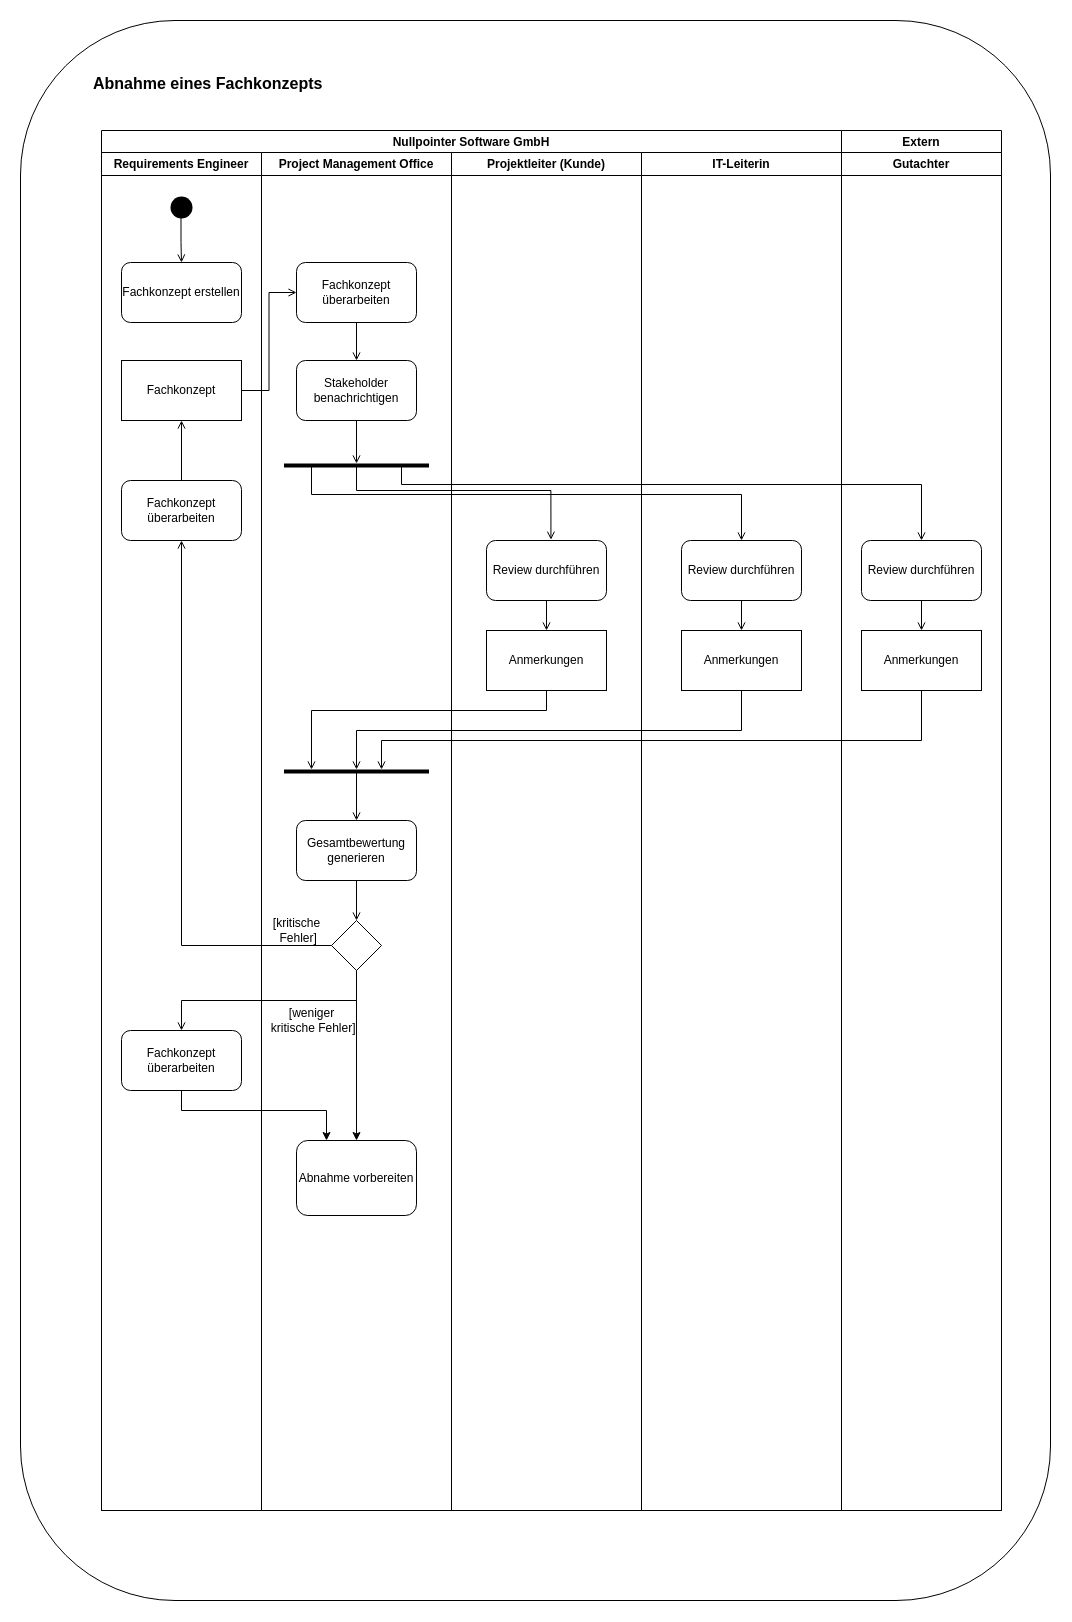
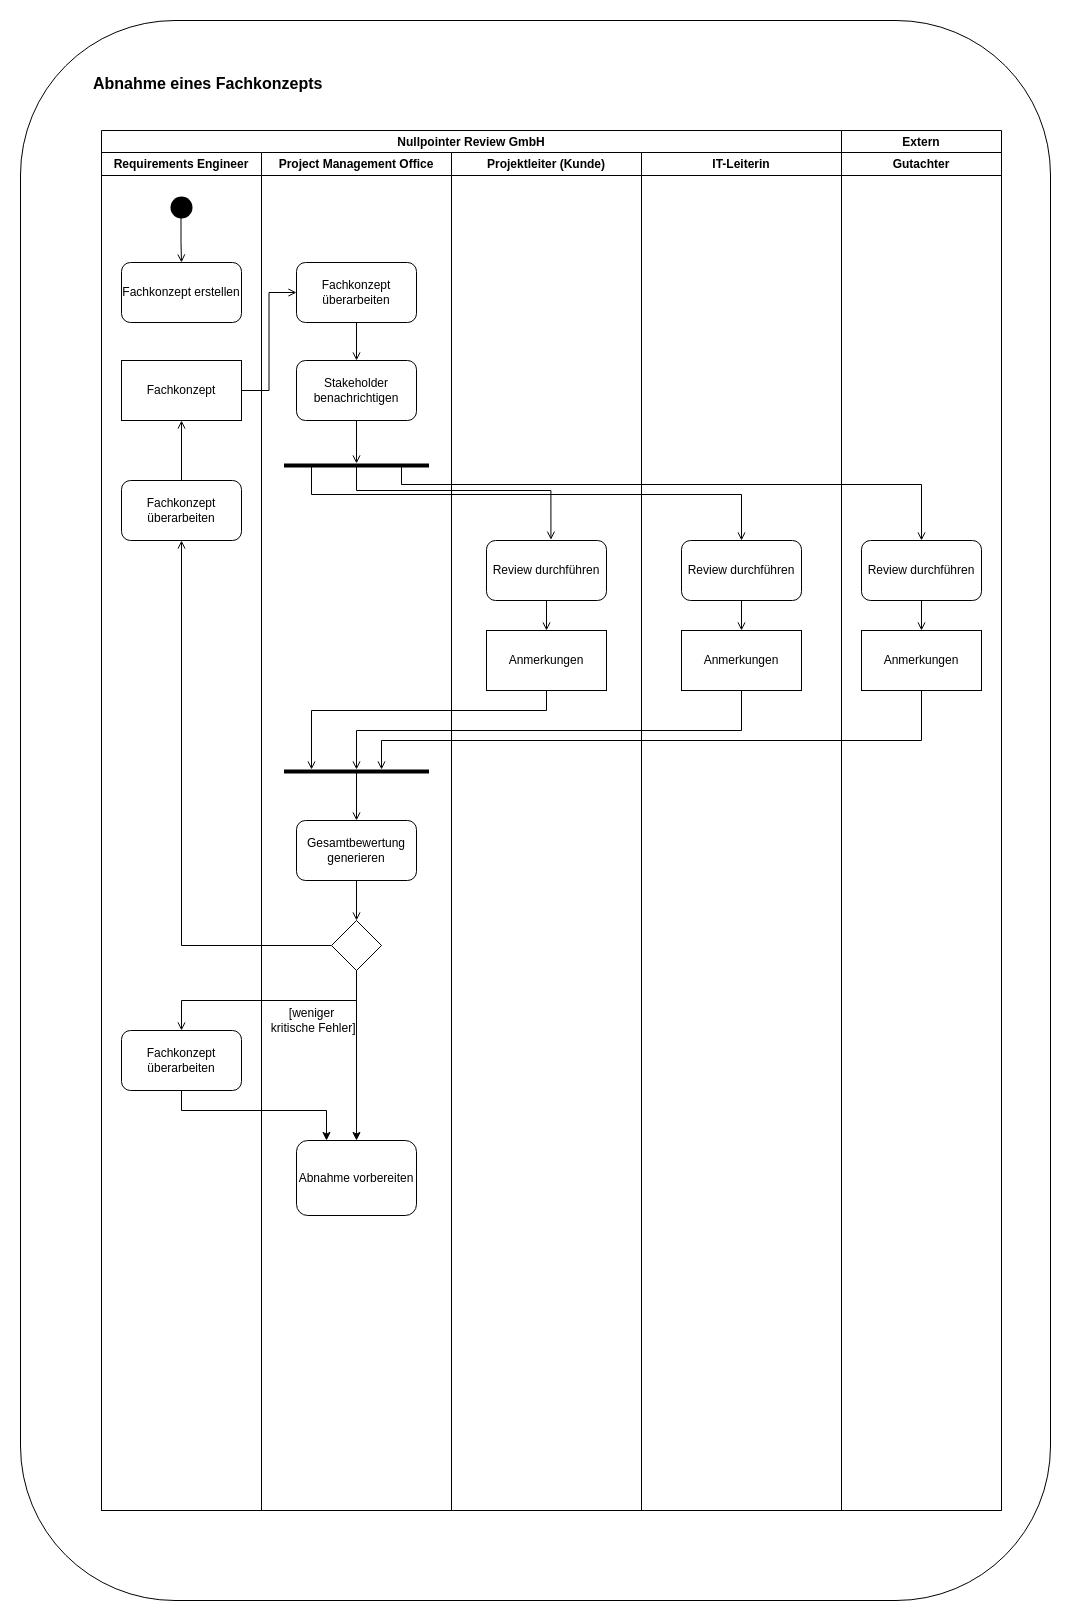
(472, 143) -> (472, 143)
(297, 931) -> none
